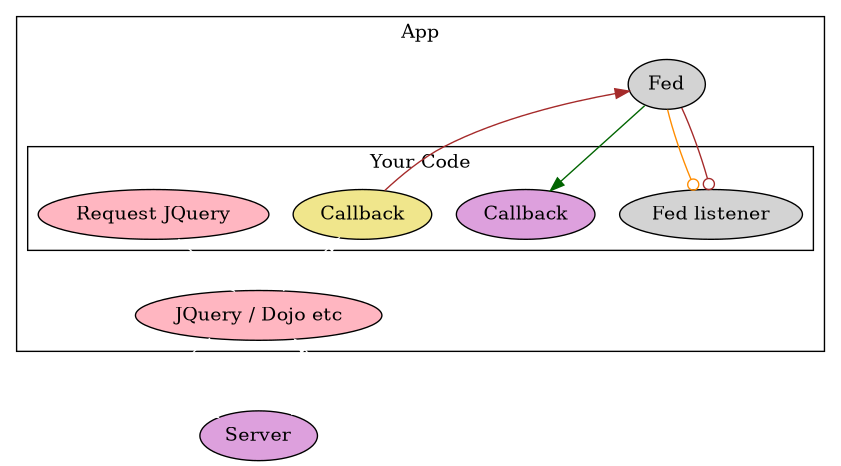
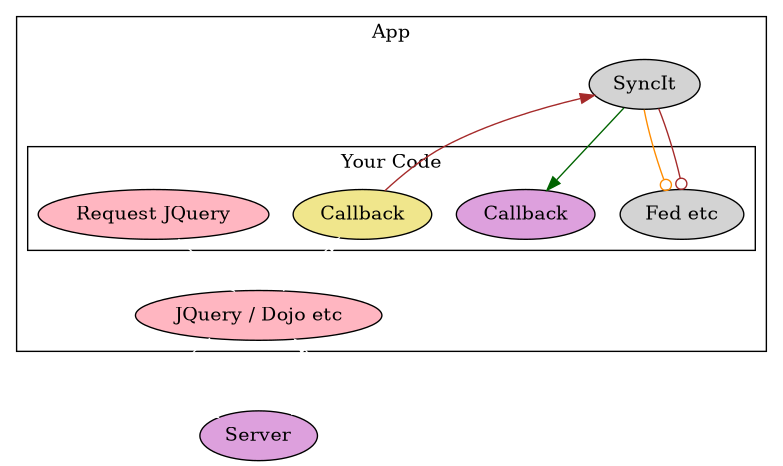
(667, 84) -> (645, 84)
(711, 214) -> (682, 214)
